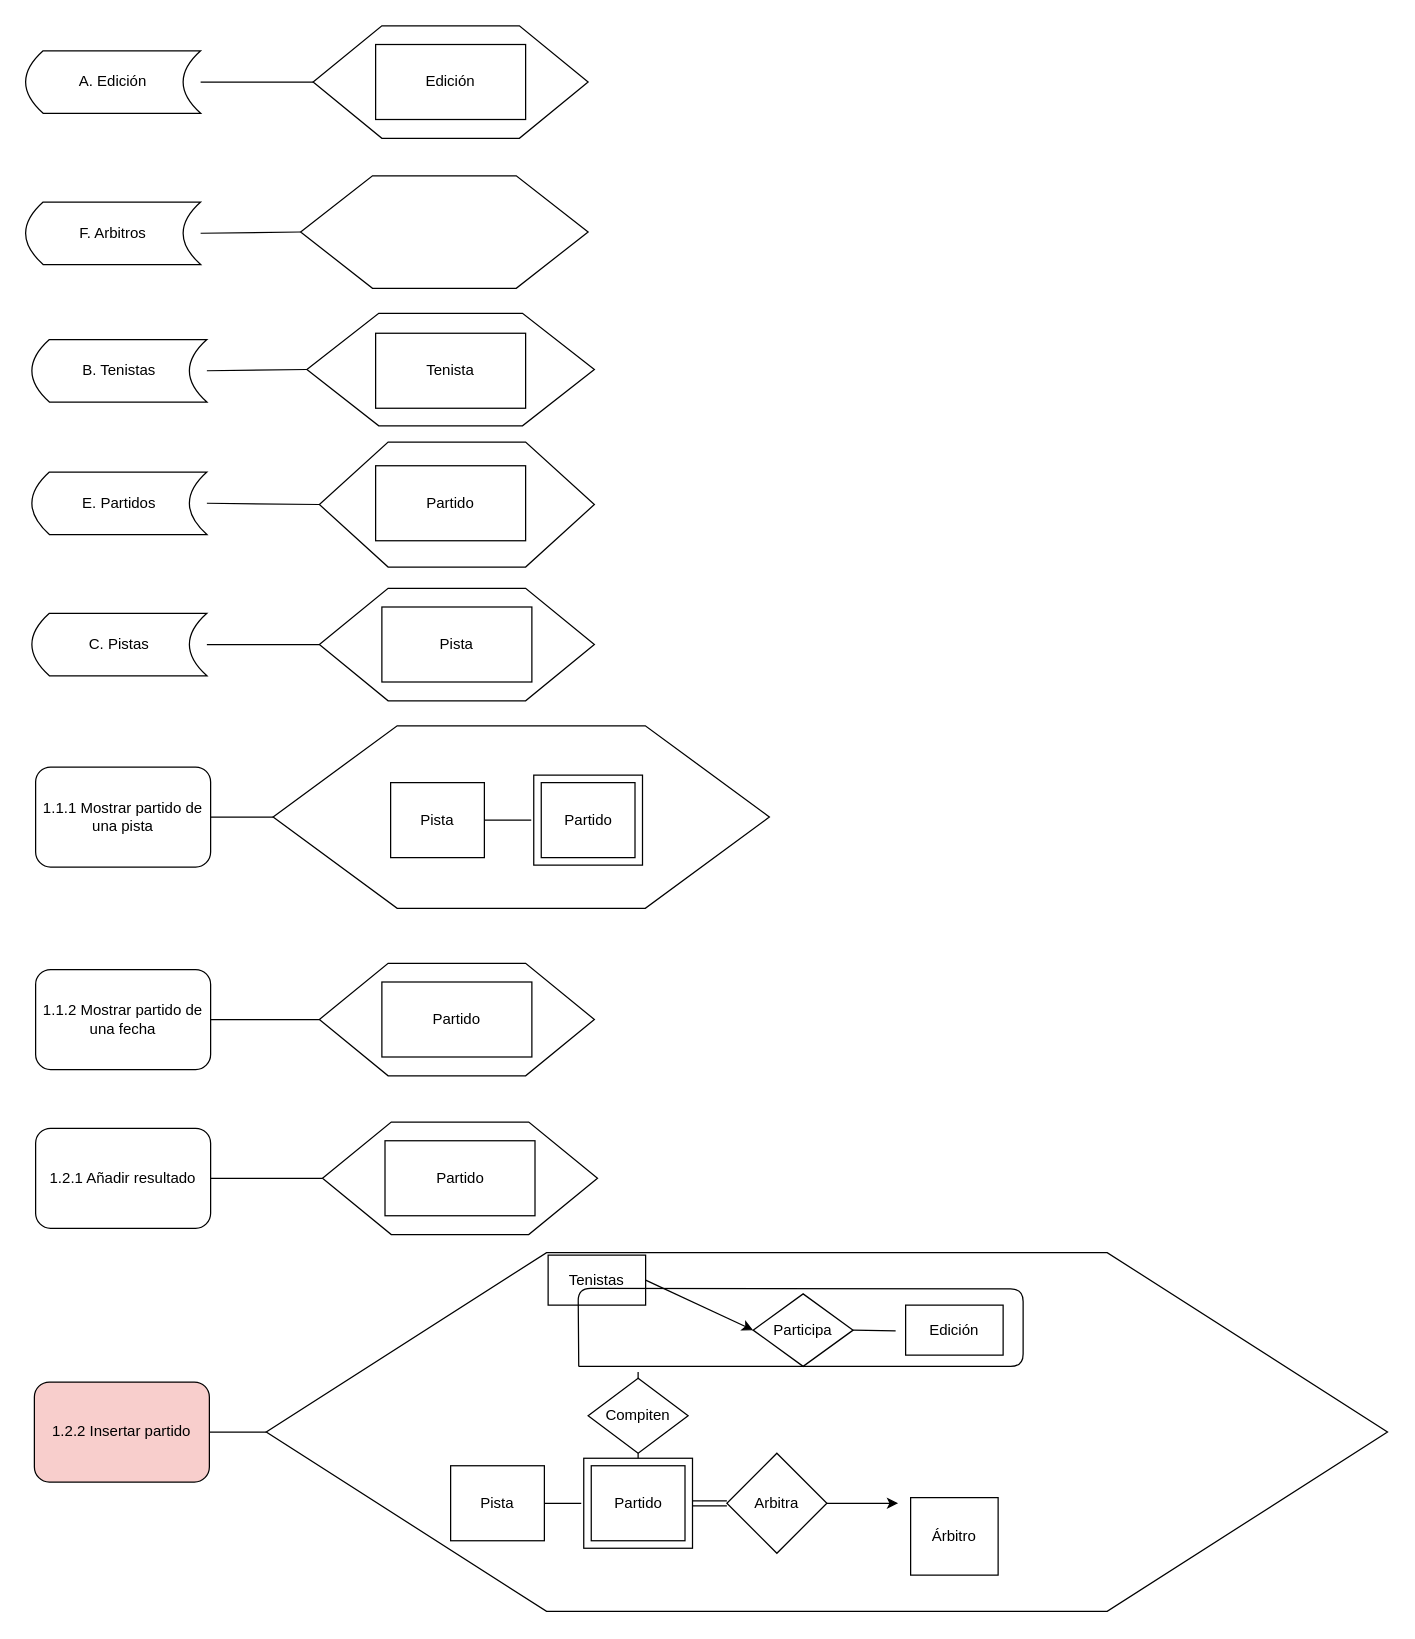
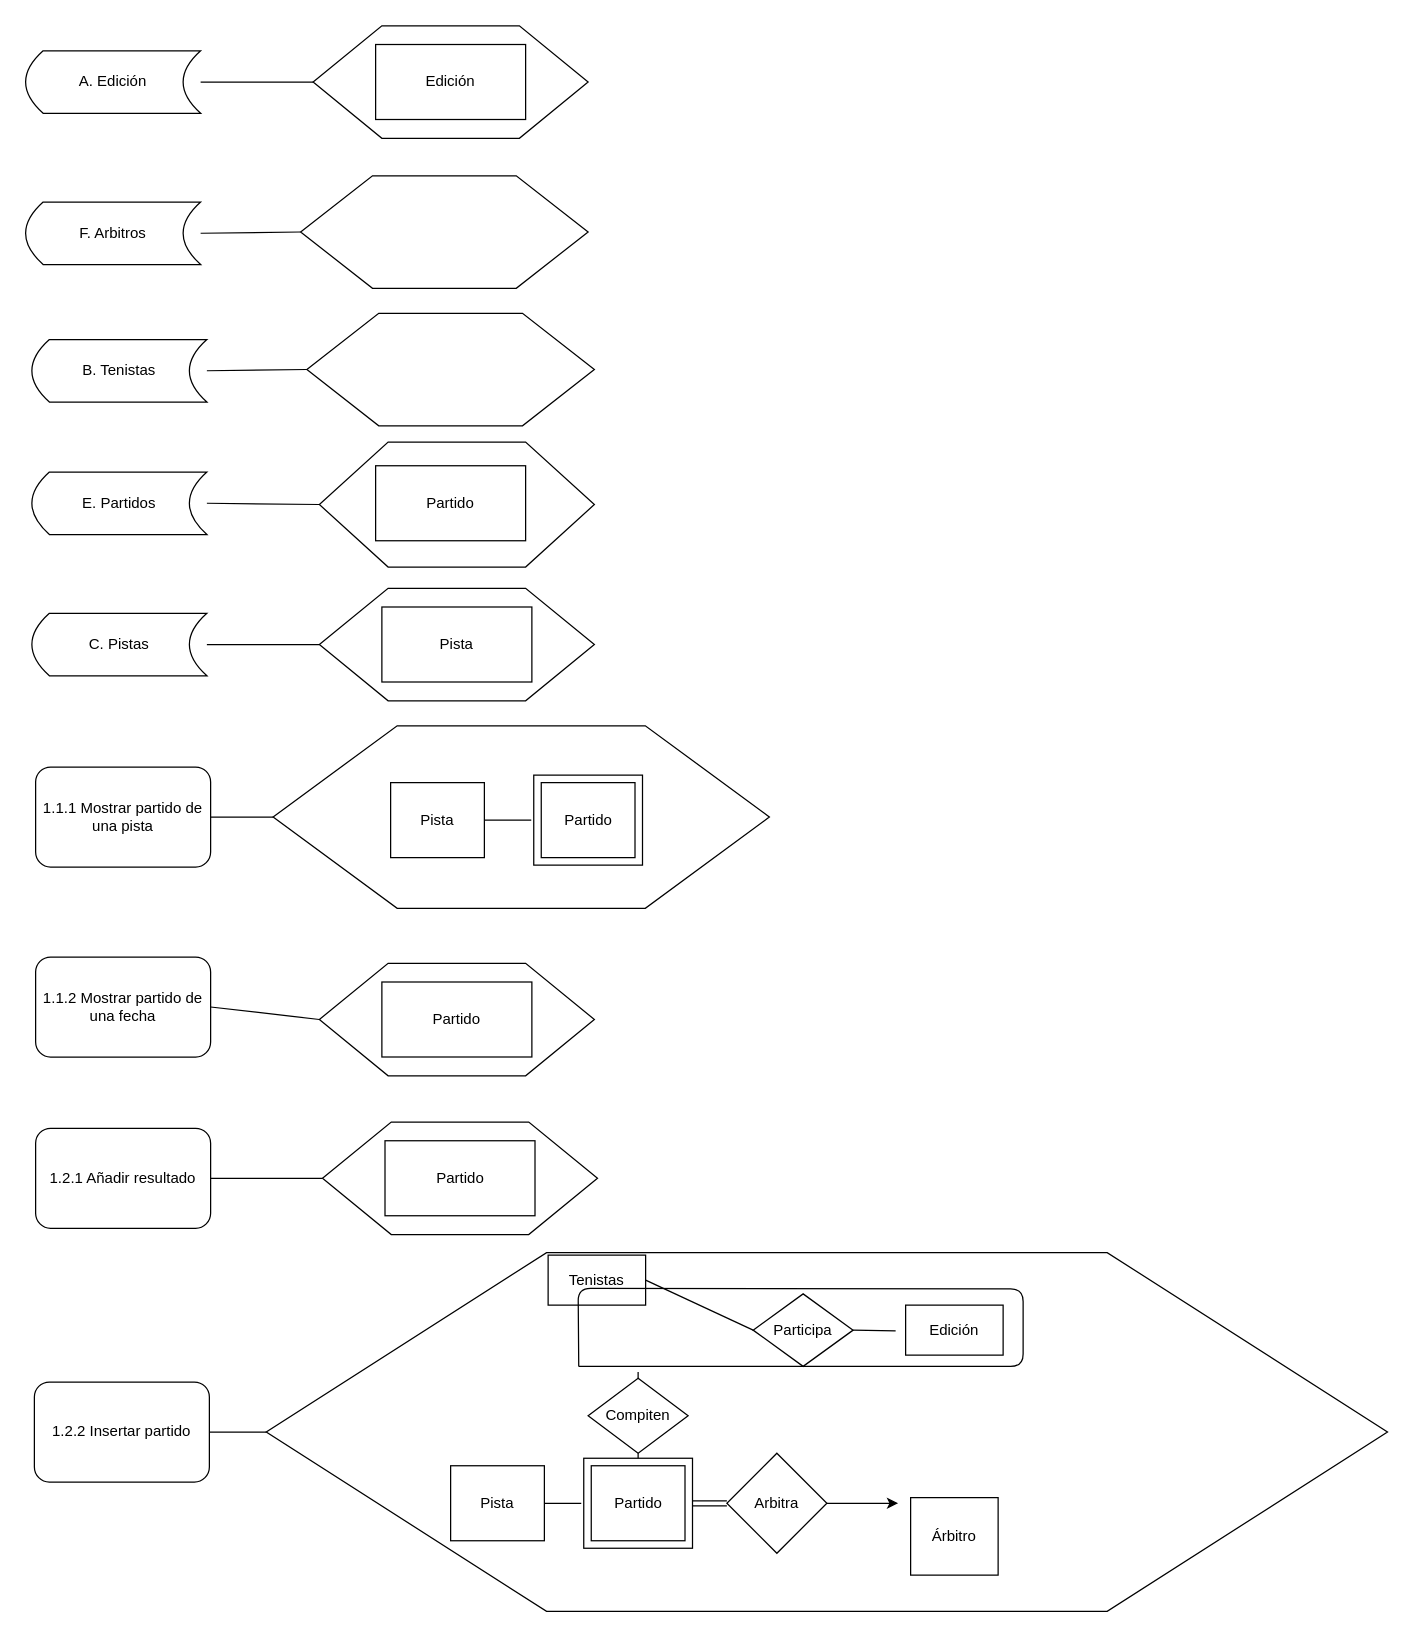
(451, 371) -> none
(123, 1019) -> (123, 1007)
(744, 1326) -> (747, 1327)
(122, 1432) -> (122, 1432)
